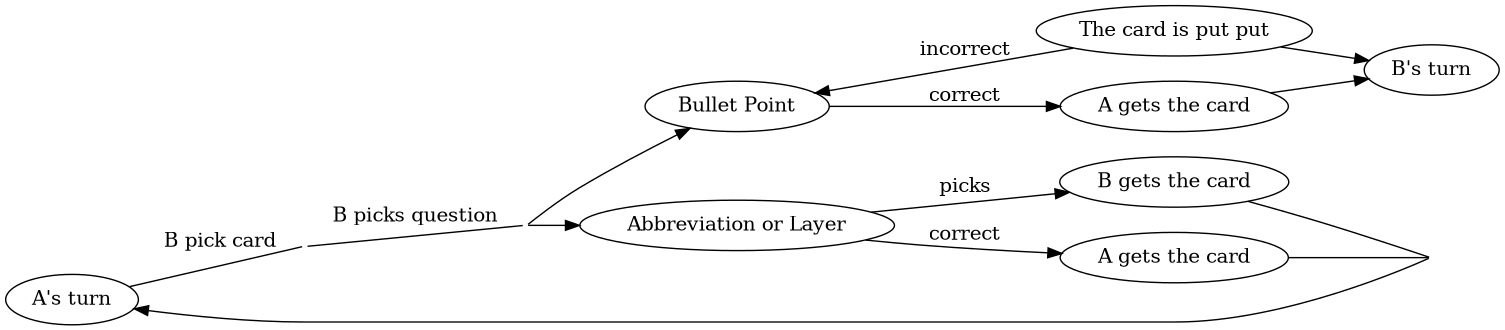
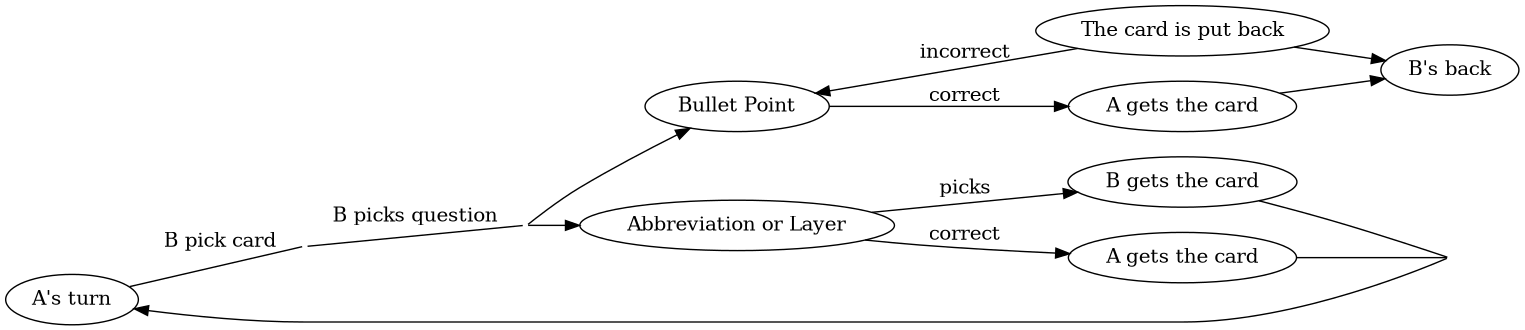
(1174, 31) -> (1182, 31)
(1432, 70) -> (1450, 70)
